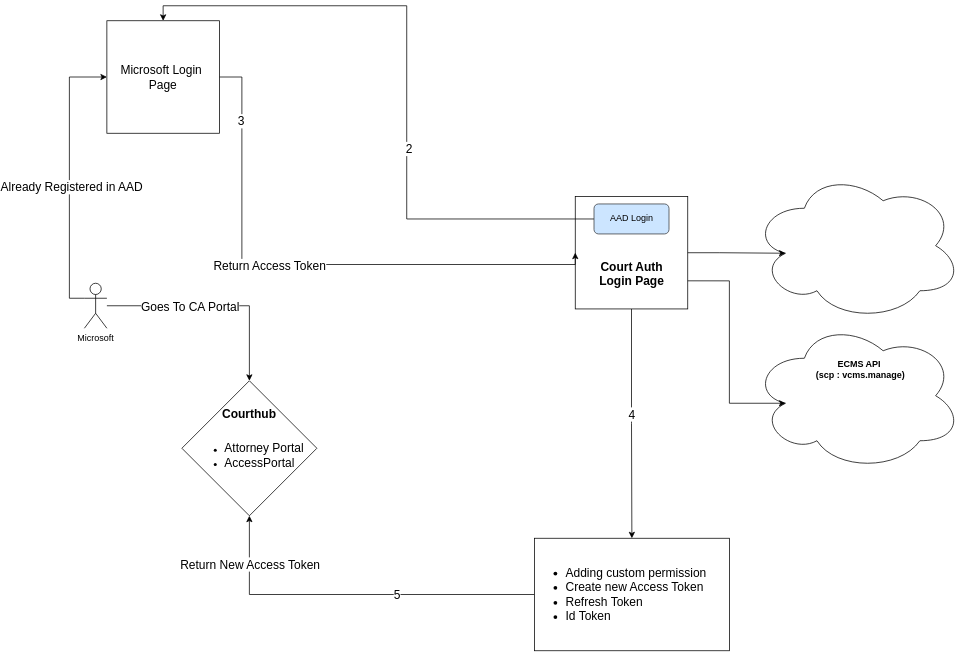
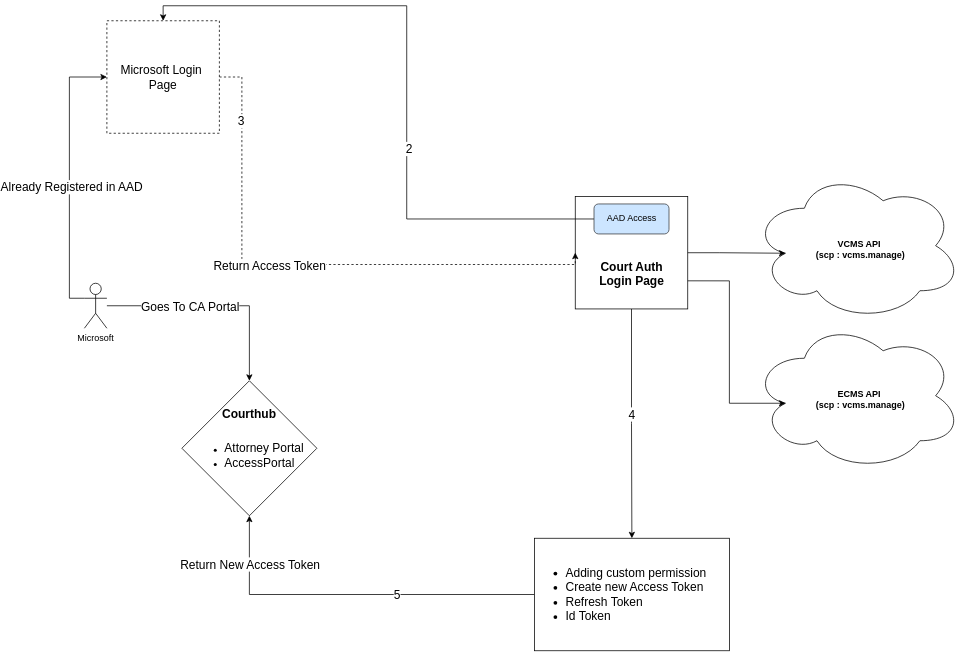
(163, 77) -> (163, 77)
(632, 219) -> (632, 219)
none -> (861, 249)
(451, 264) -> (451, 264)
(861, 369) -> (861, 399)
